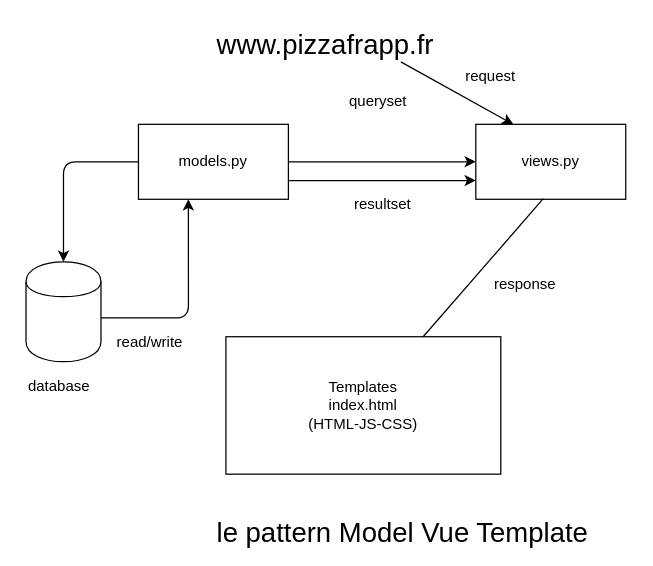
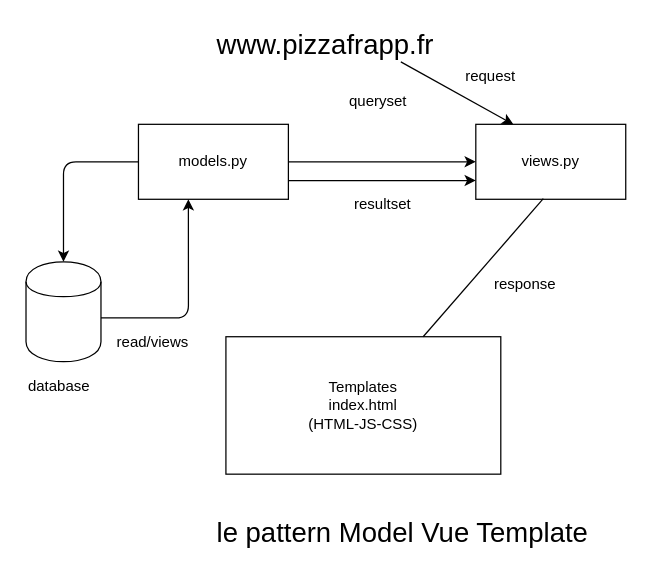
(157, 343) -> (157, 343)
